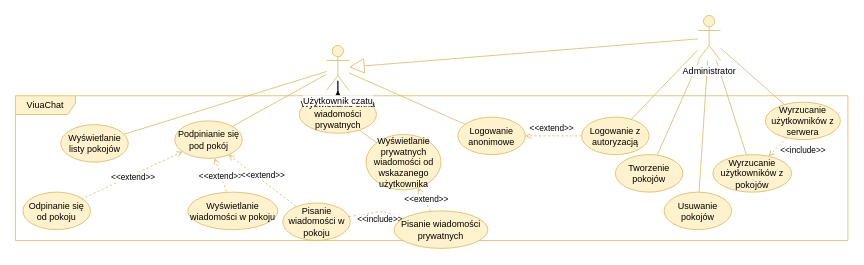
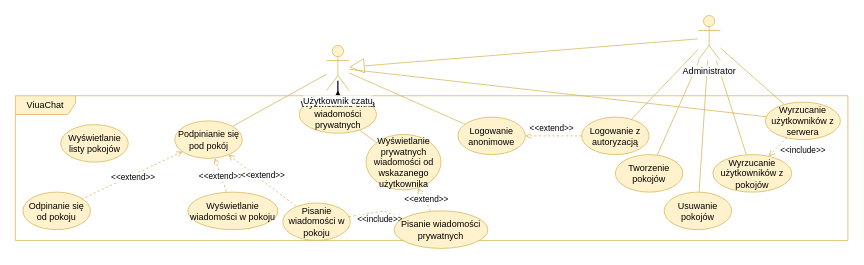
(185, 115) -> (456, 81)
